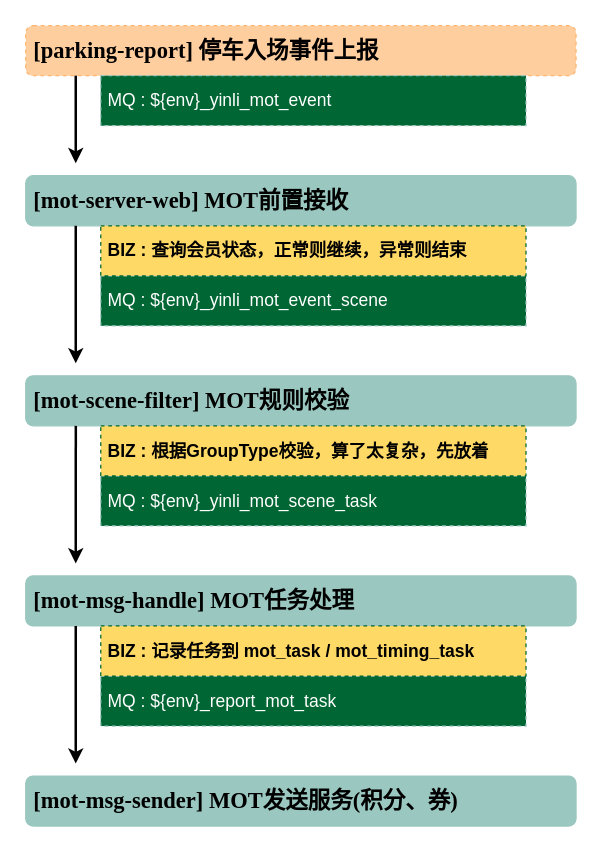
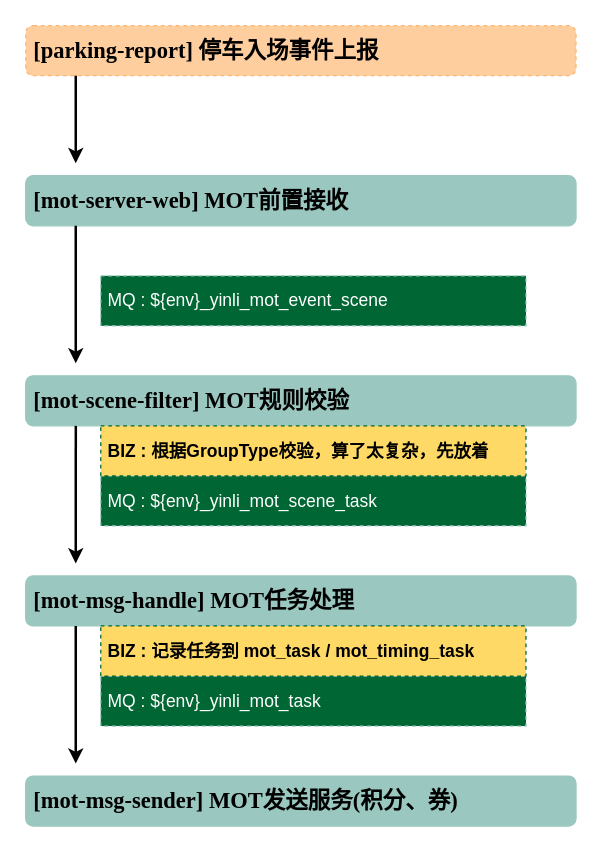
(313, 101) -> none
(313, 251) -> none
(211, 701) -> (201, 701)
